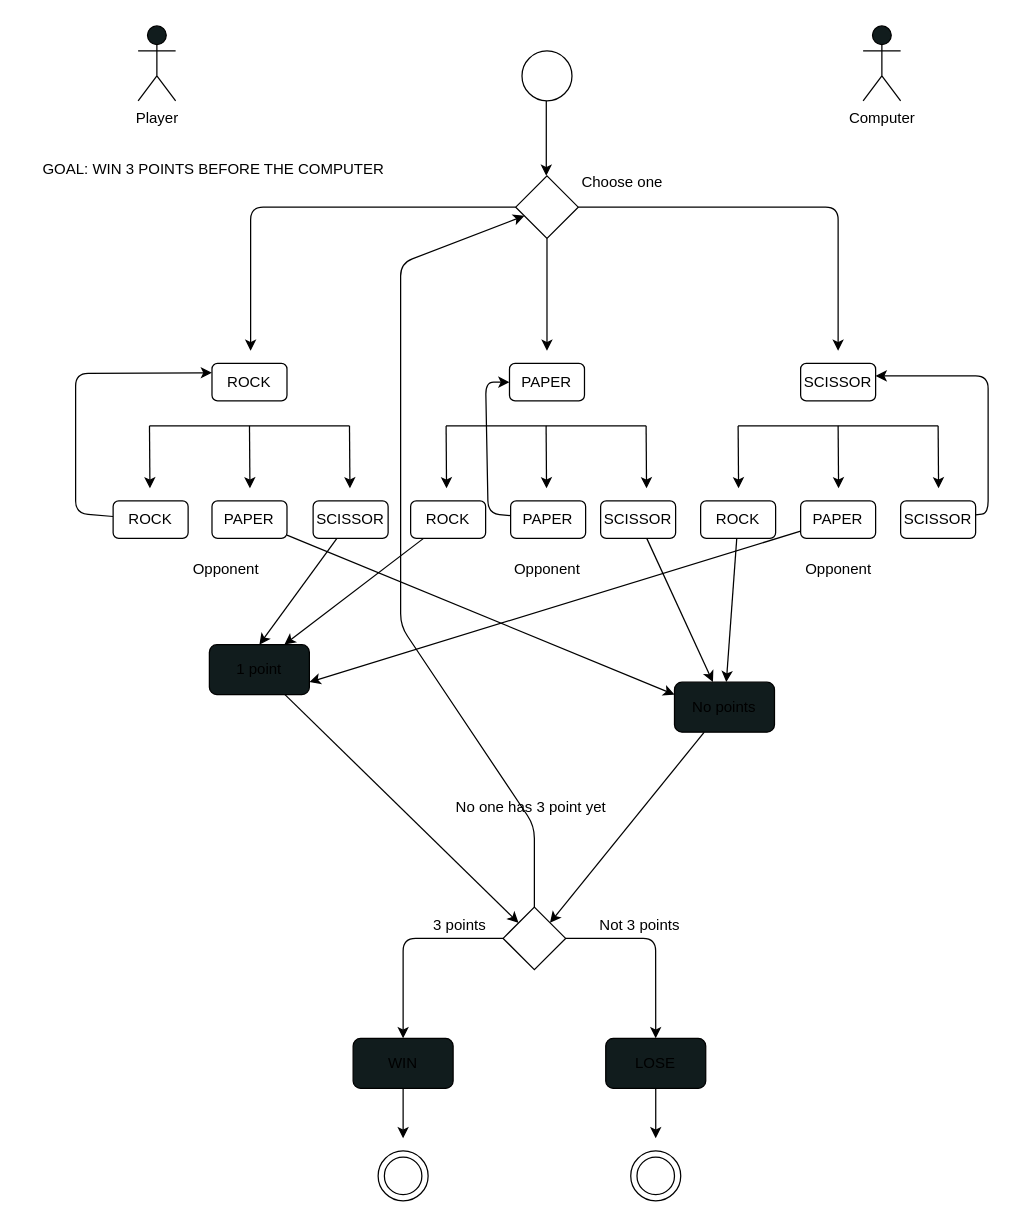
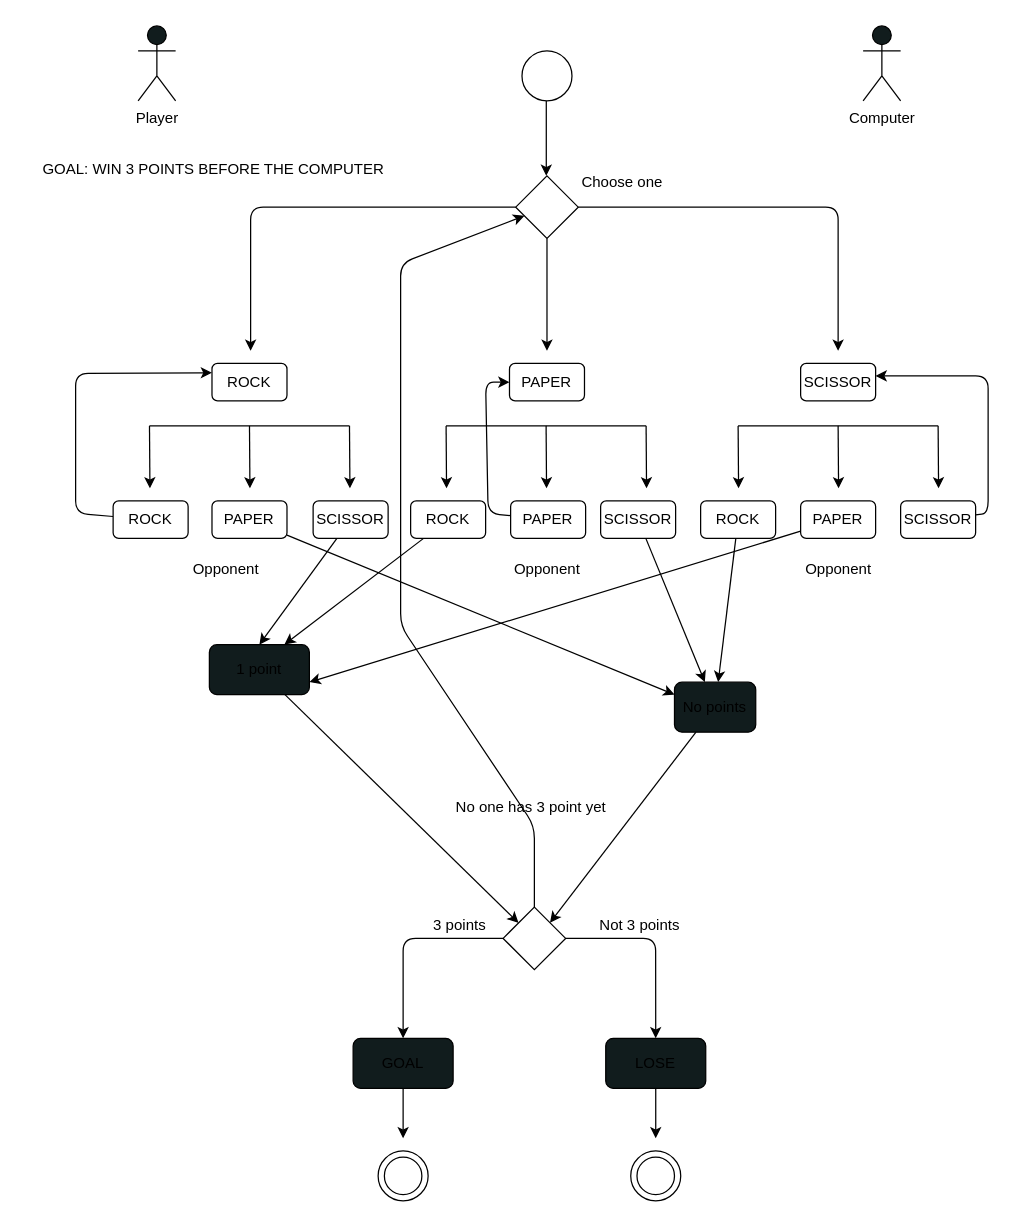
(724, 707) -> (715, 707)
(403, 1063) -> (403, 1063)
